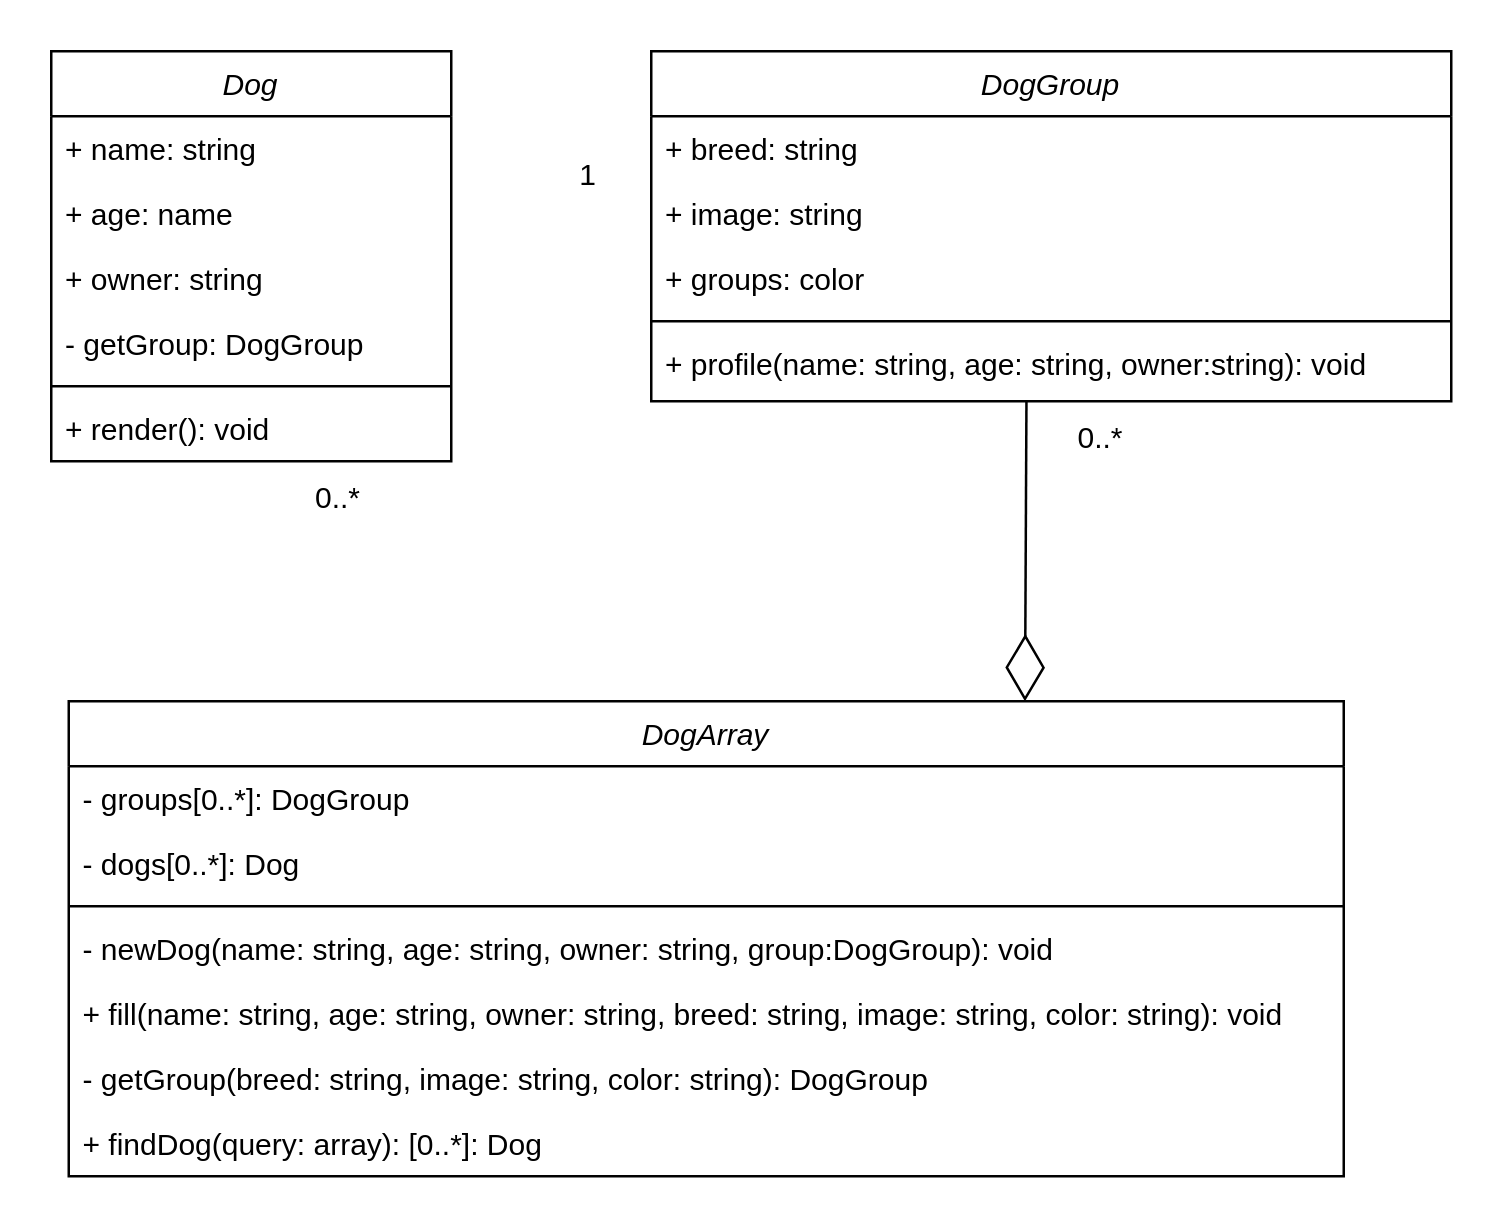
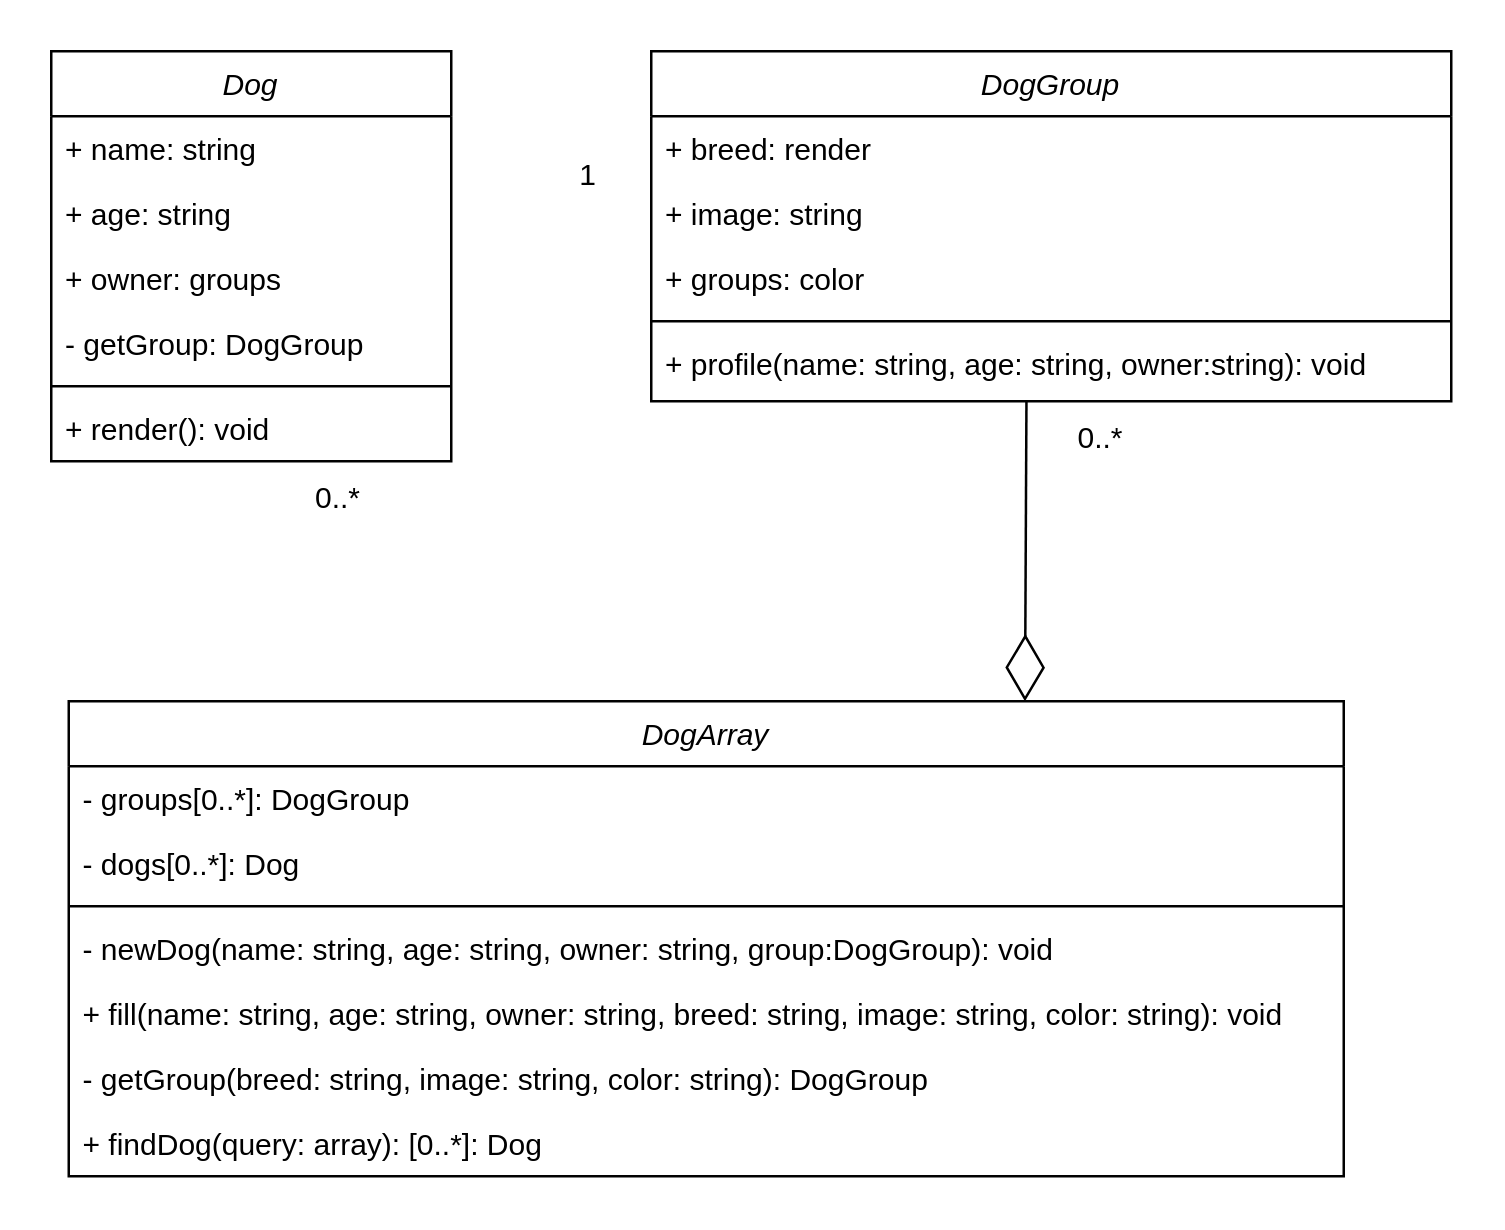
(775, 150) -> (779, 150)
(146, 215) -> (159, 215)
(175, 280) -> (179, 280)
